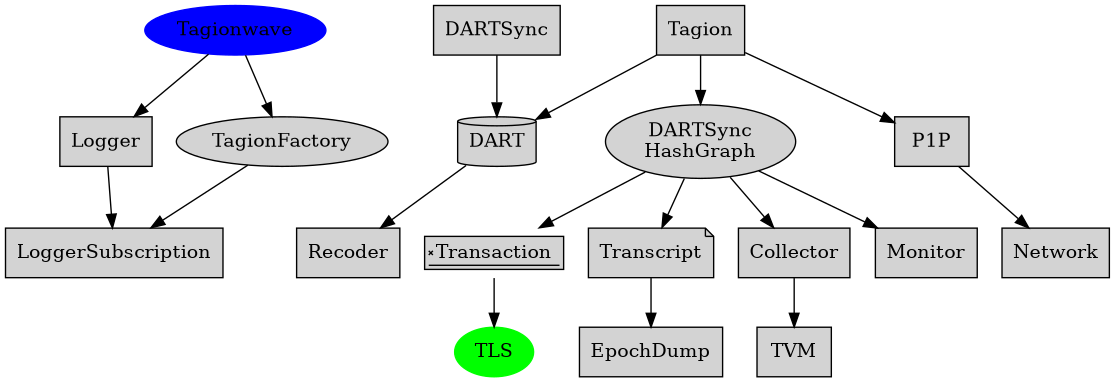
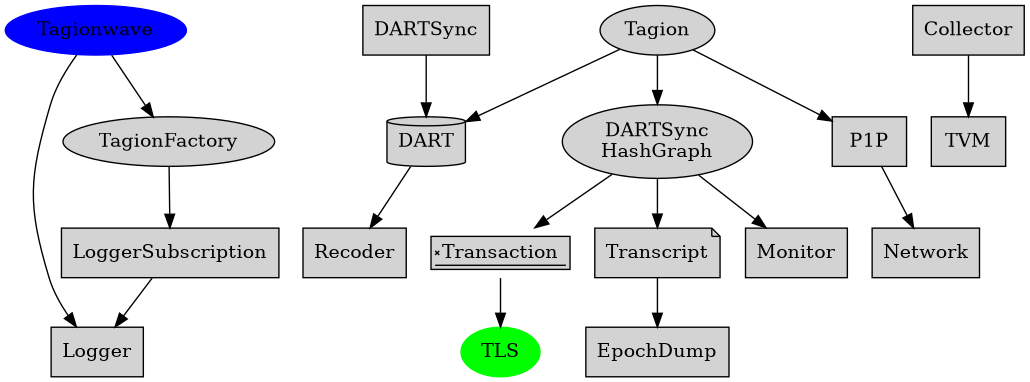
(701, 30) -> (657, 30)
(110, 190) -> (138, 297)
(747, 197) -> none
